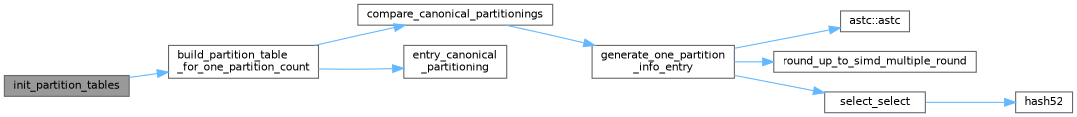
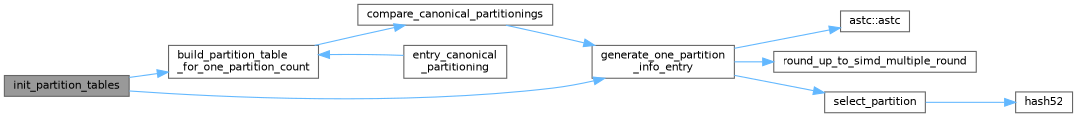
(356, 69) -> (367, 55)
none -> (362, 99)
(875, 102) -> (875, 102)
